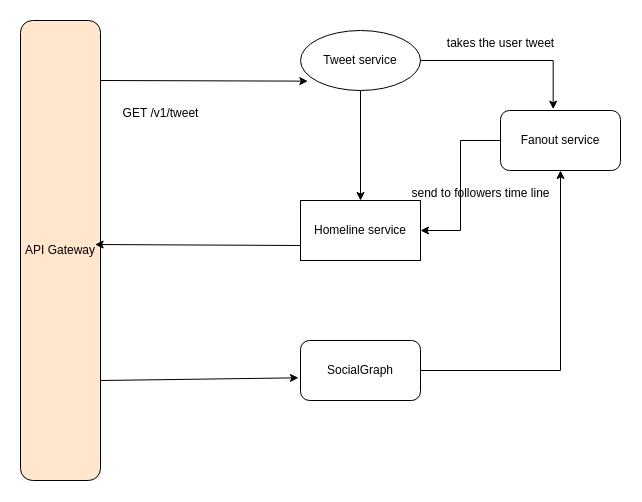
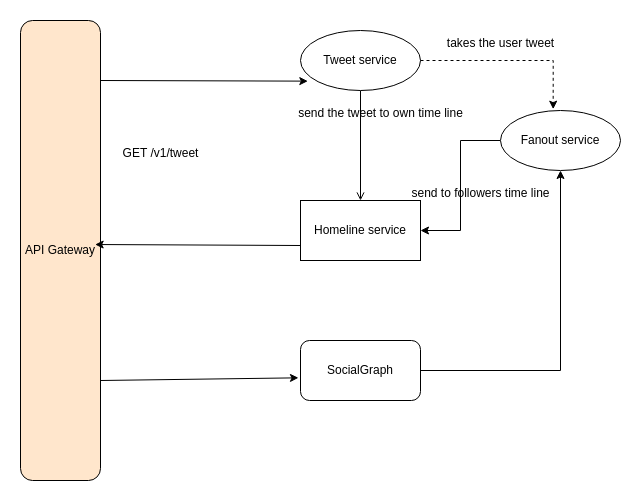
(508, 61) -> (508, 61)
(161, 114) -> (161, 154)
none -> (381, 114)
(561, 141) -> (561, 141)
(361, 192) -> (361, 194)
